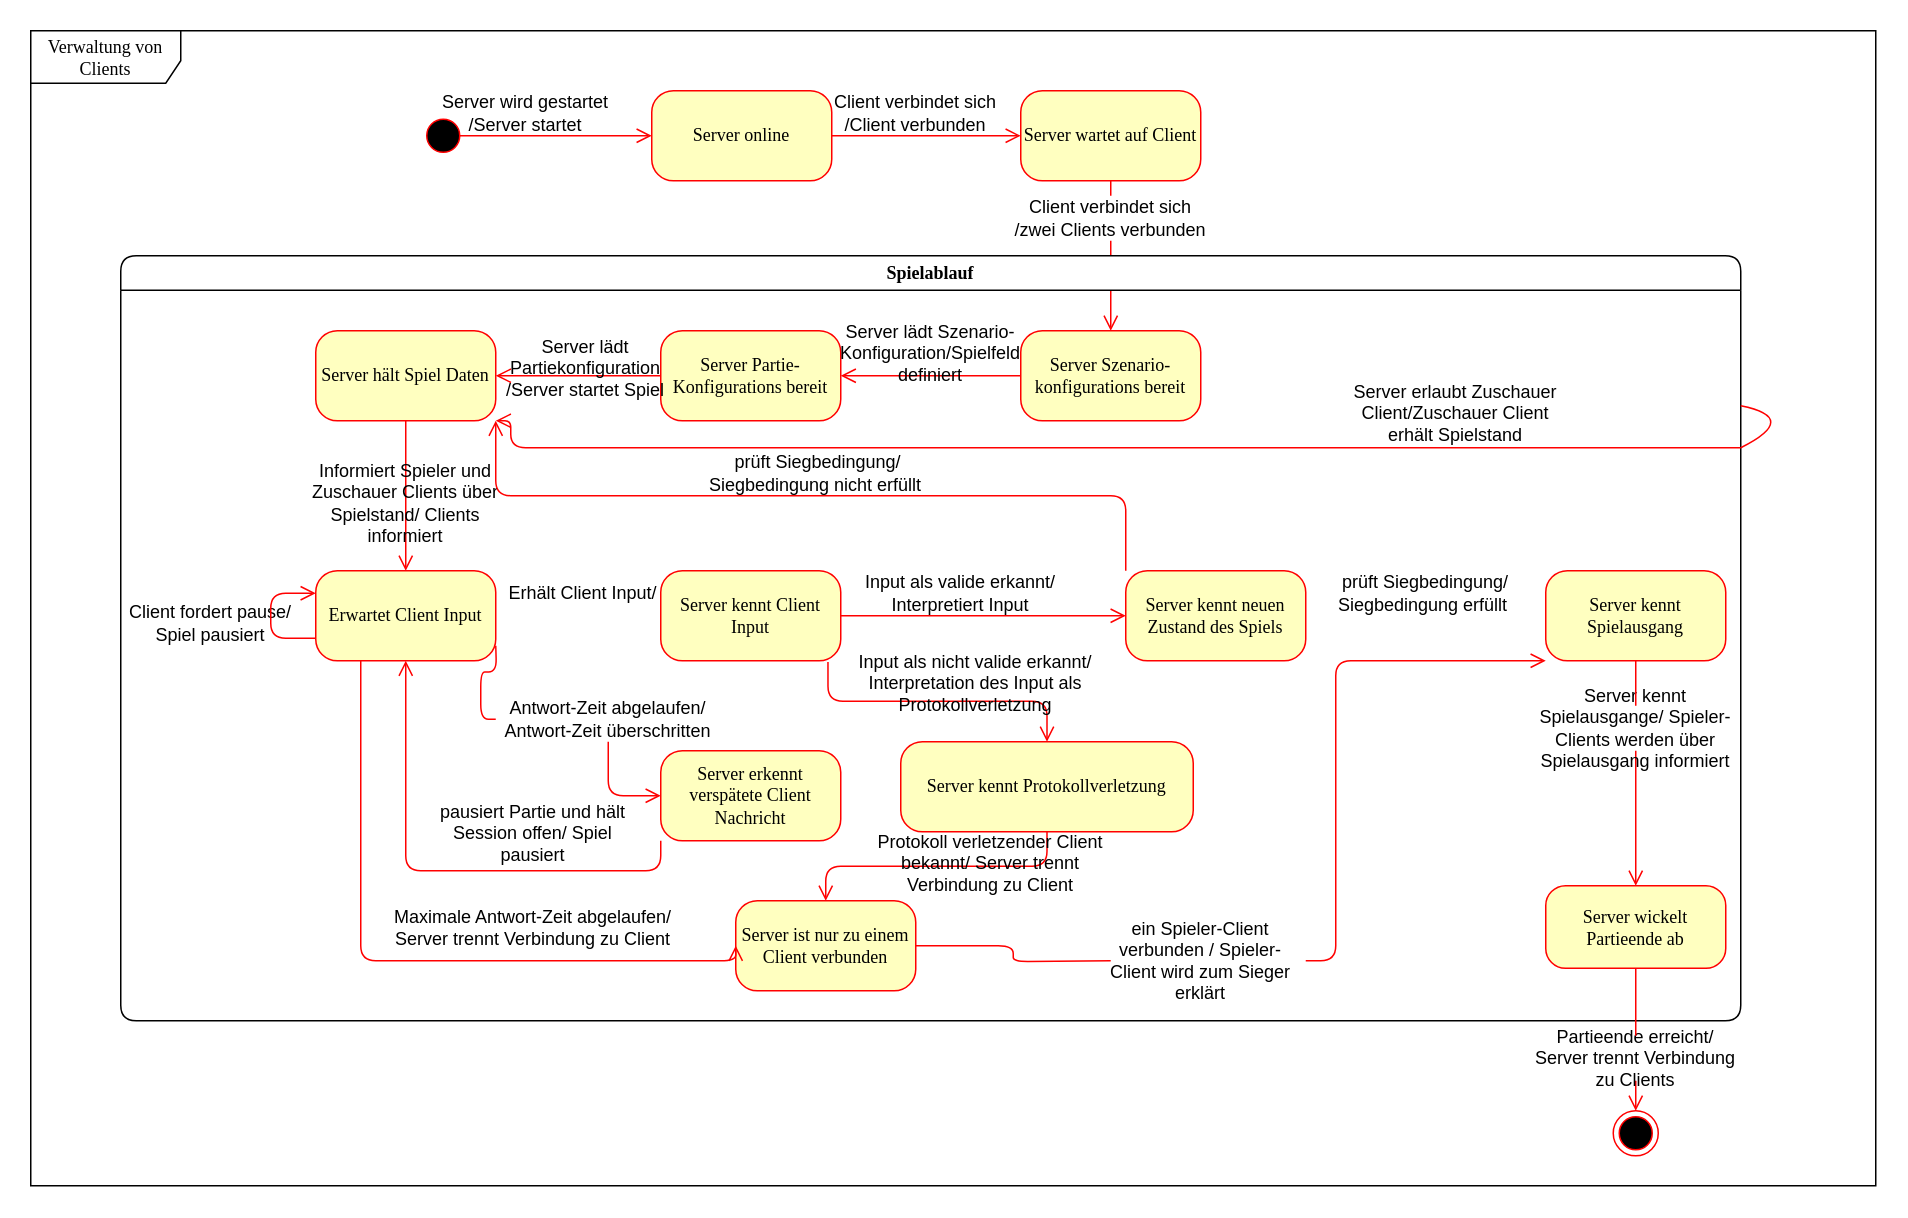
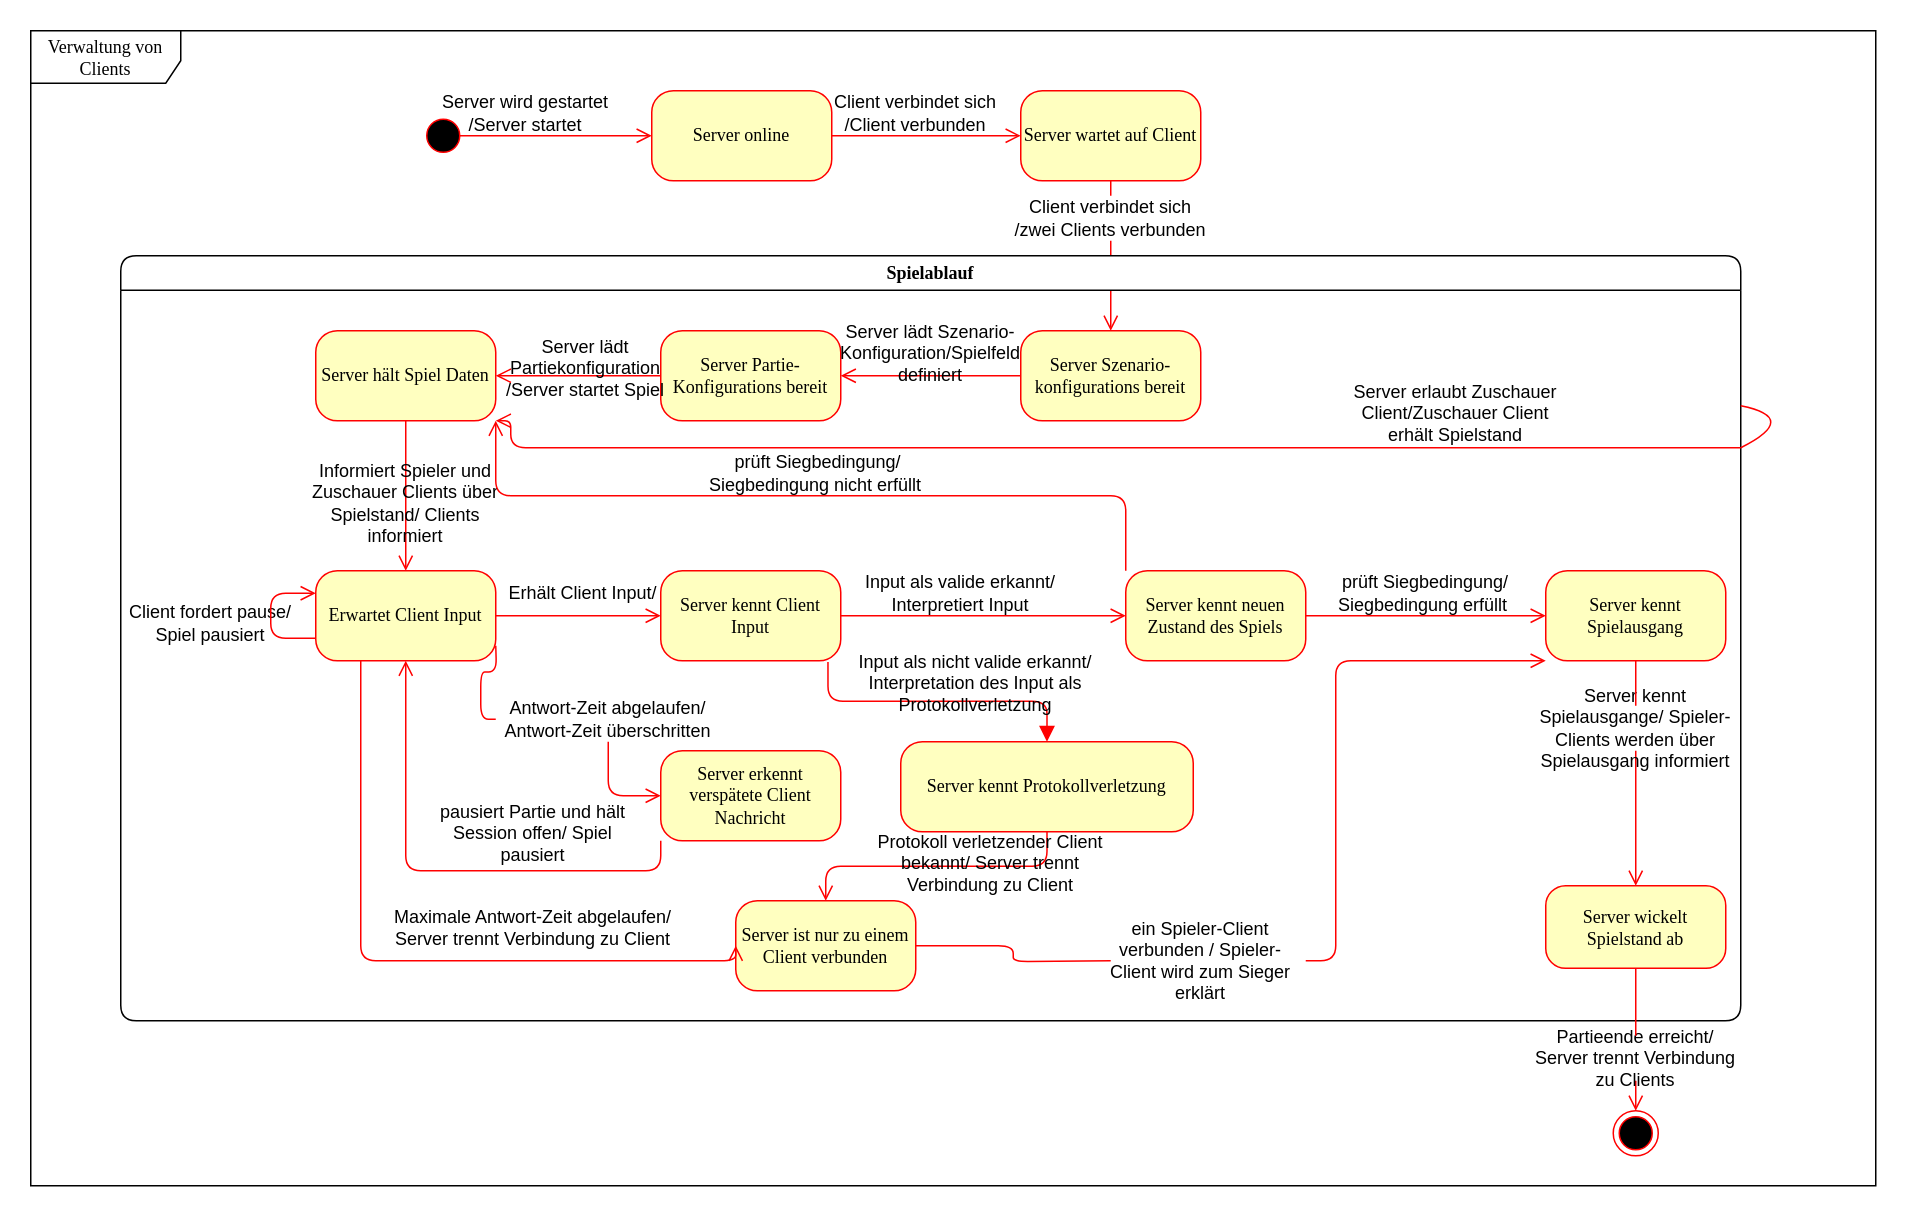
none -> (576, 616)
none -> (1424, 616)
(1047, 730) -> (1047, 726)
(1636, 928) -> (1636, 928)
